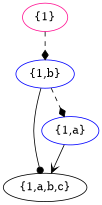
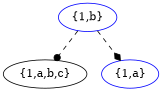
(45, 17) -> none
(34, 127) -> (68, 43)
(59, 155) -> none
